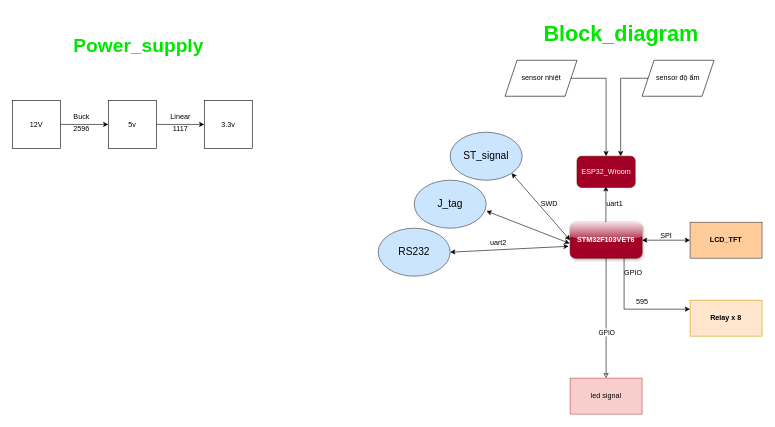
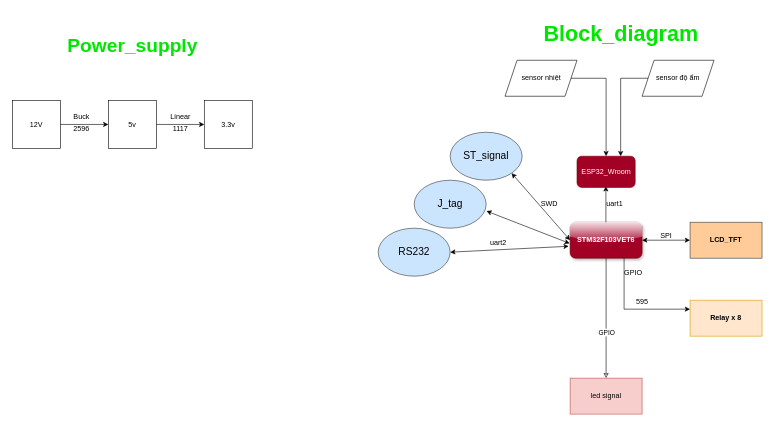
(138, 45) -> (132, 45)
